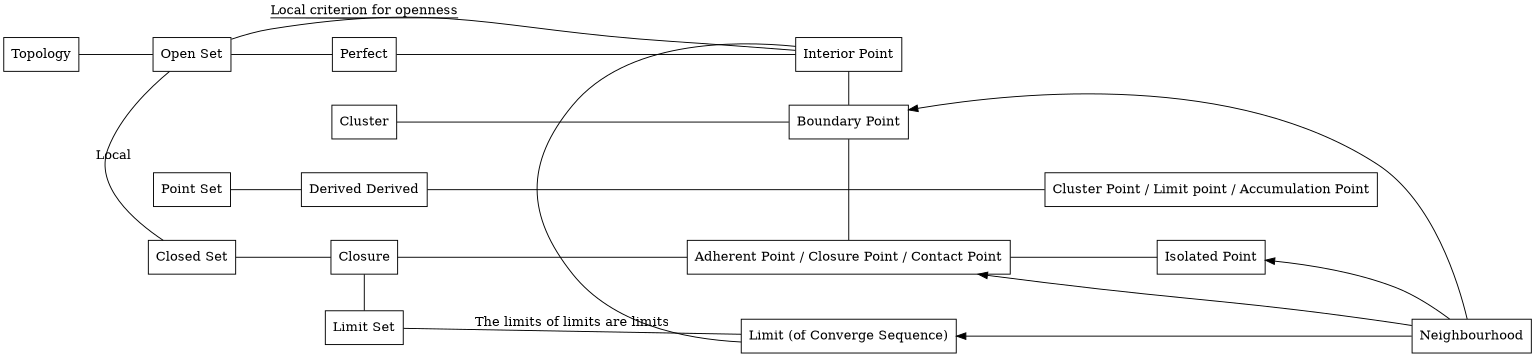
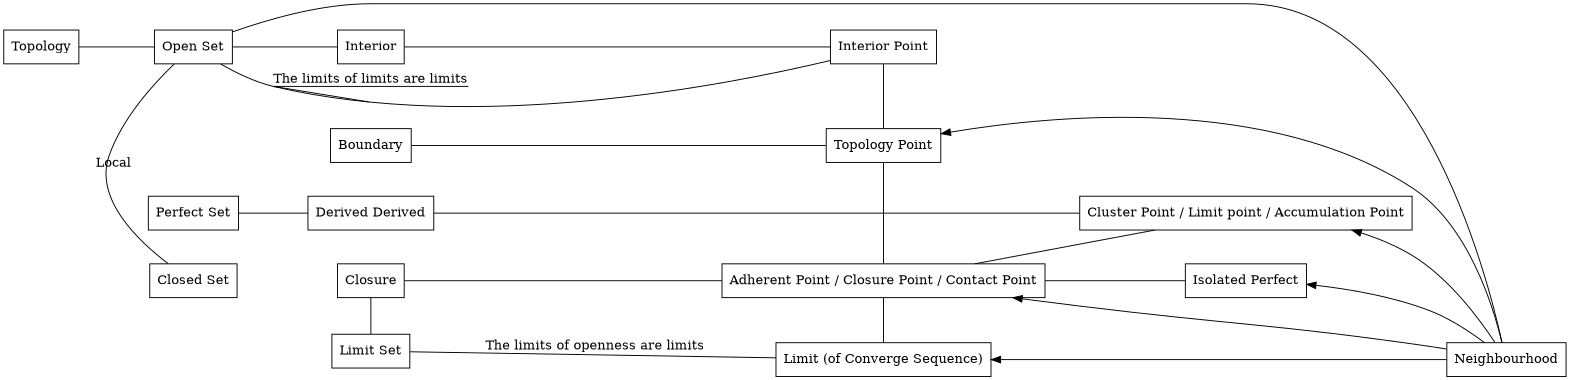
none -> (965, 4)
(364, 11) -> (371, 79)
(364, 54) -> (371, 47)
(364, 122) -> (371, 146)
(849, 122) -> (883, 146)
(541, 164) -> (883, 320)
(192, 190) -> (193, 213)
none -> (1065, 247)
(283, 257) -> none
(1211, 257) -> (1246, 281)
none -> (1438, 275)
(573, 323) -> (595, 346)
